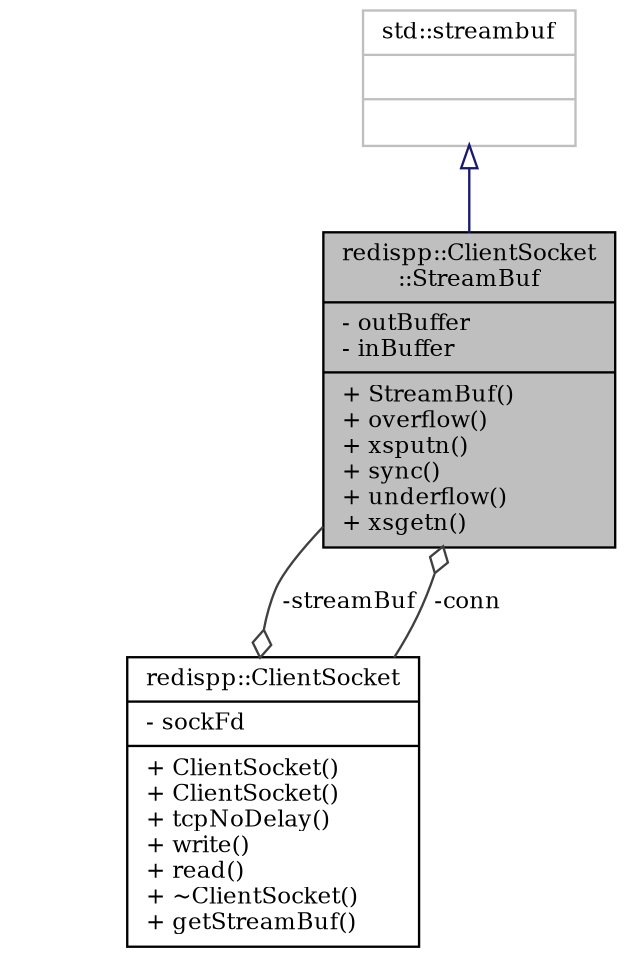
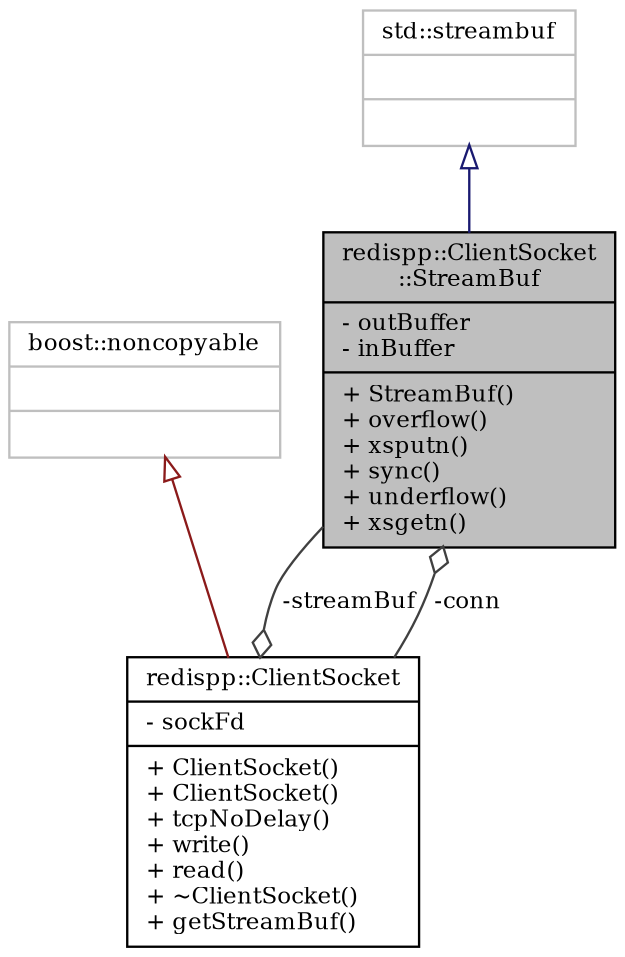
none -> (145, 390)
